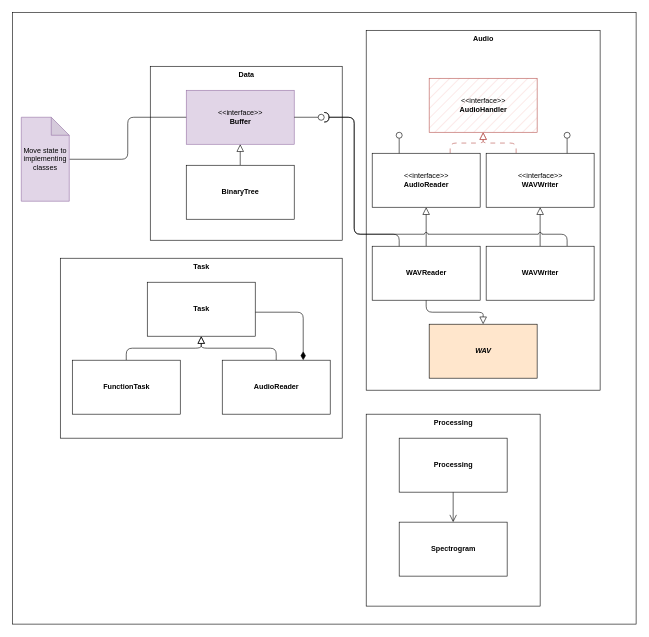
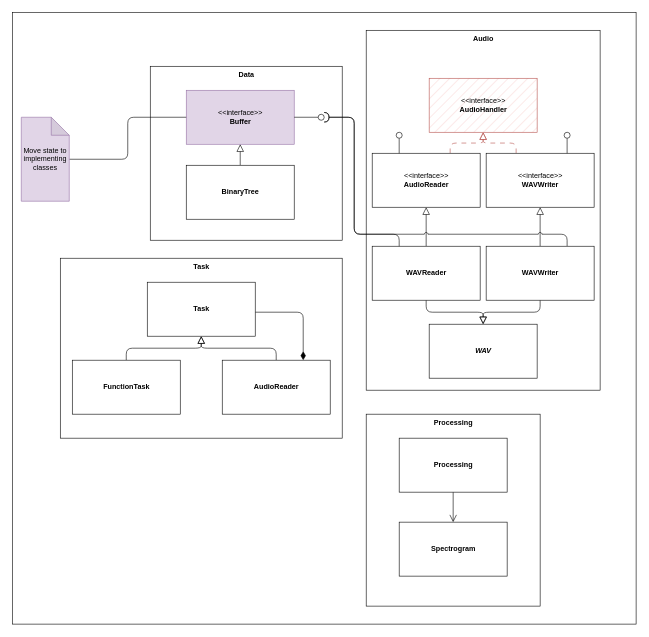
none -> (517, 312)
(483, 351) -> (483, 351)
